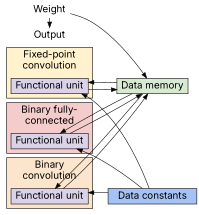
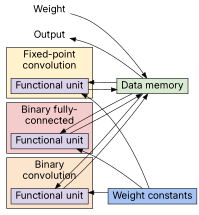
(50, 20) -> (111, 55)
(152, 196) -> (152, 196)
